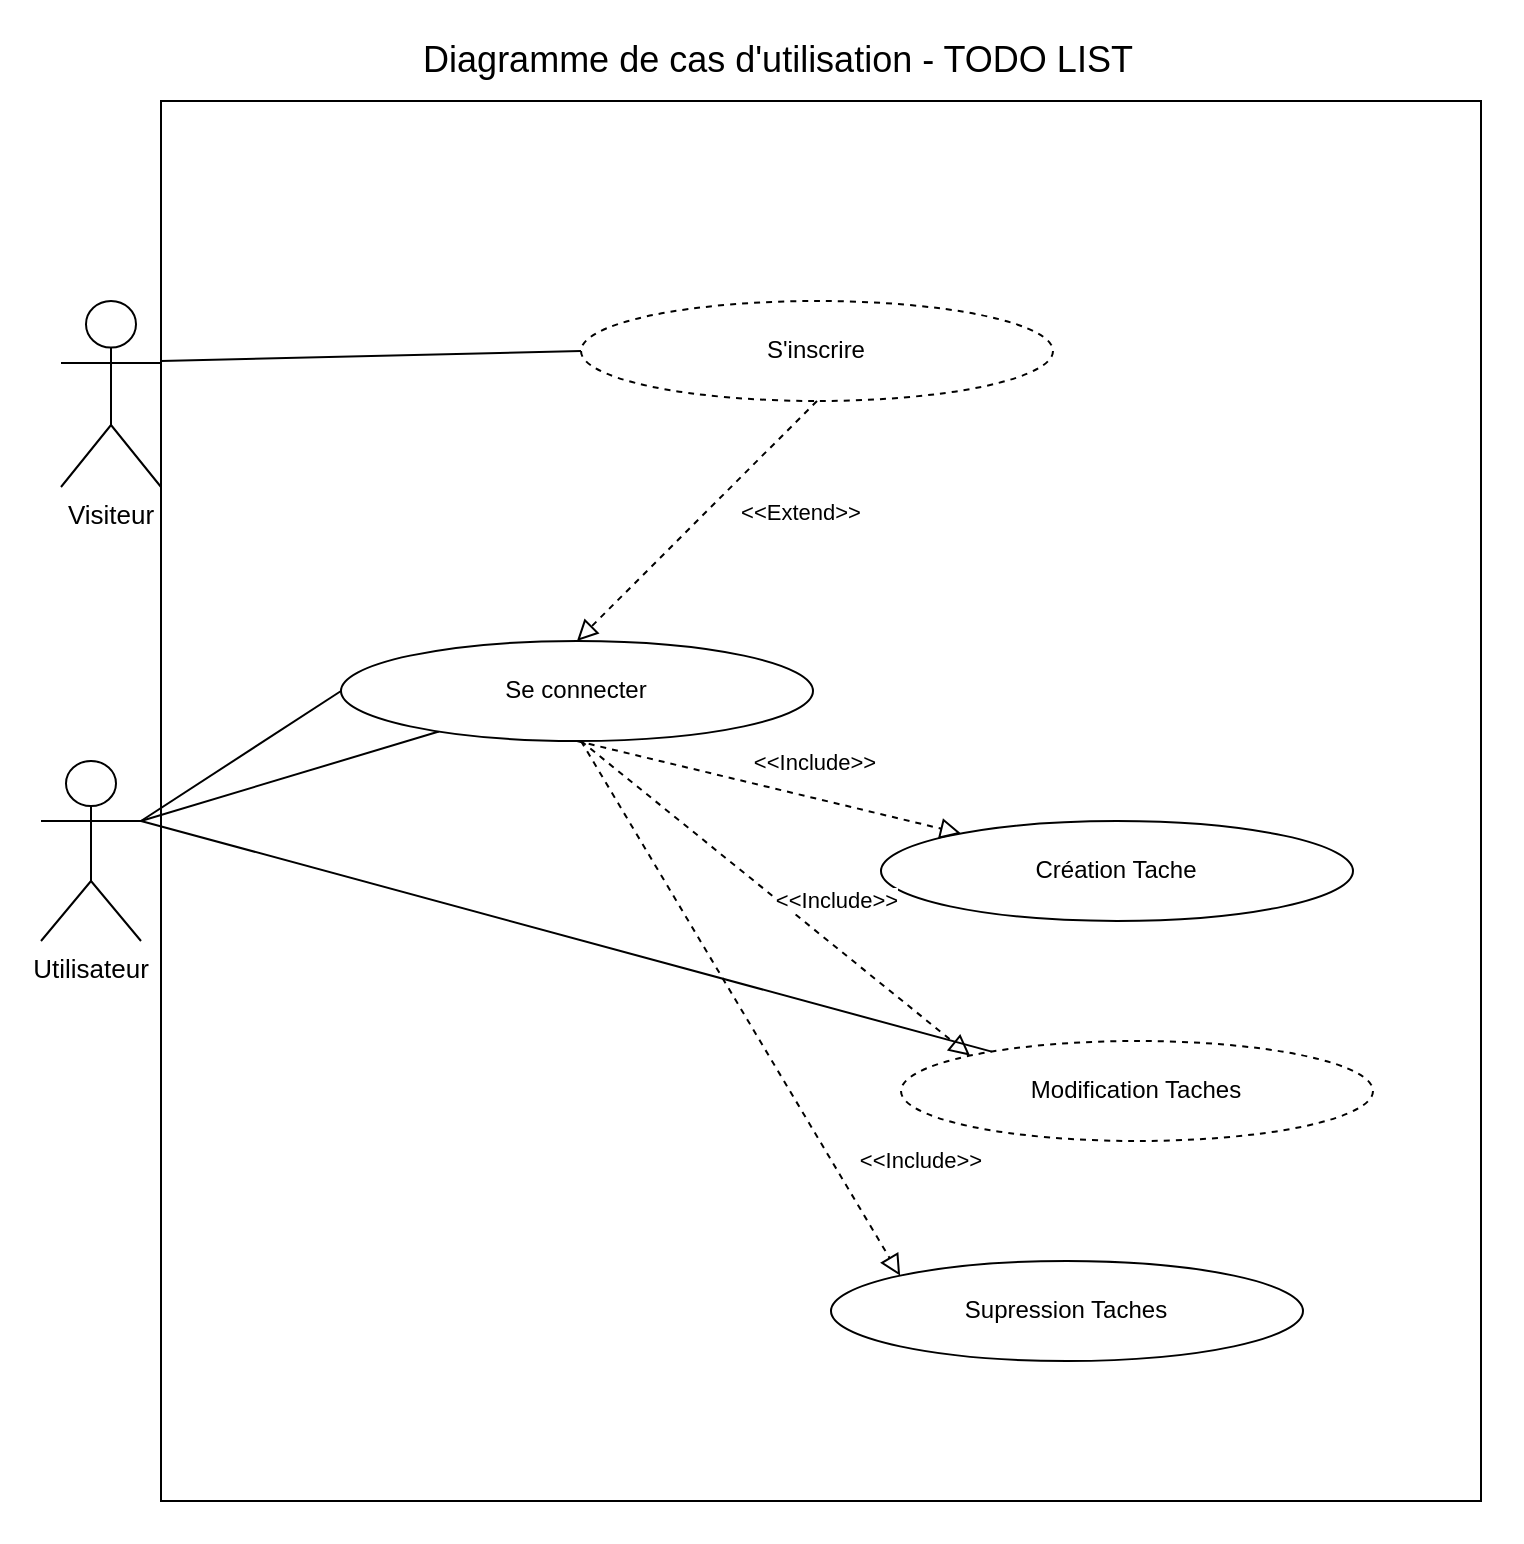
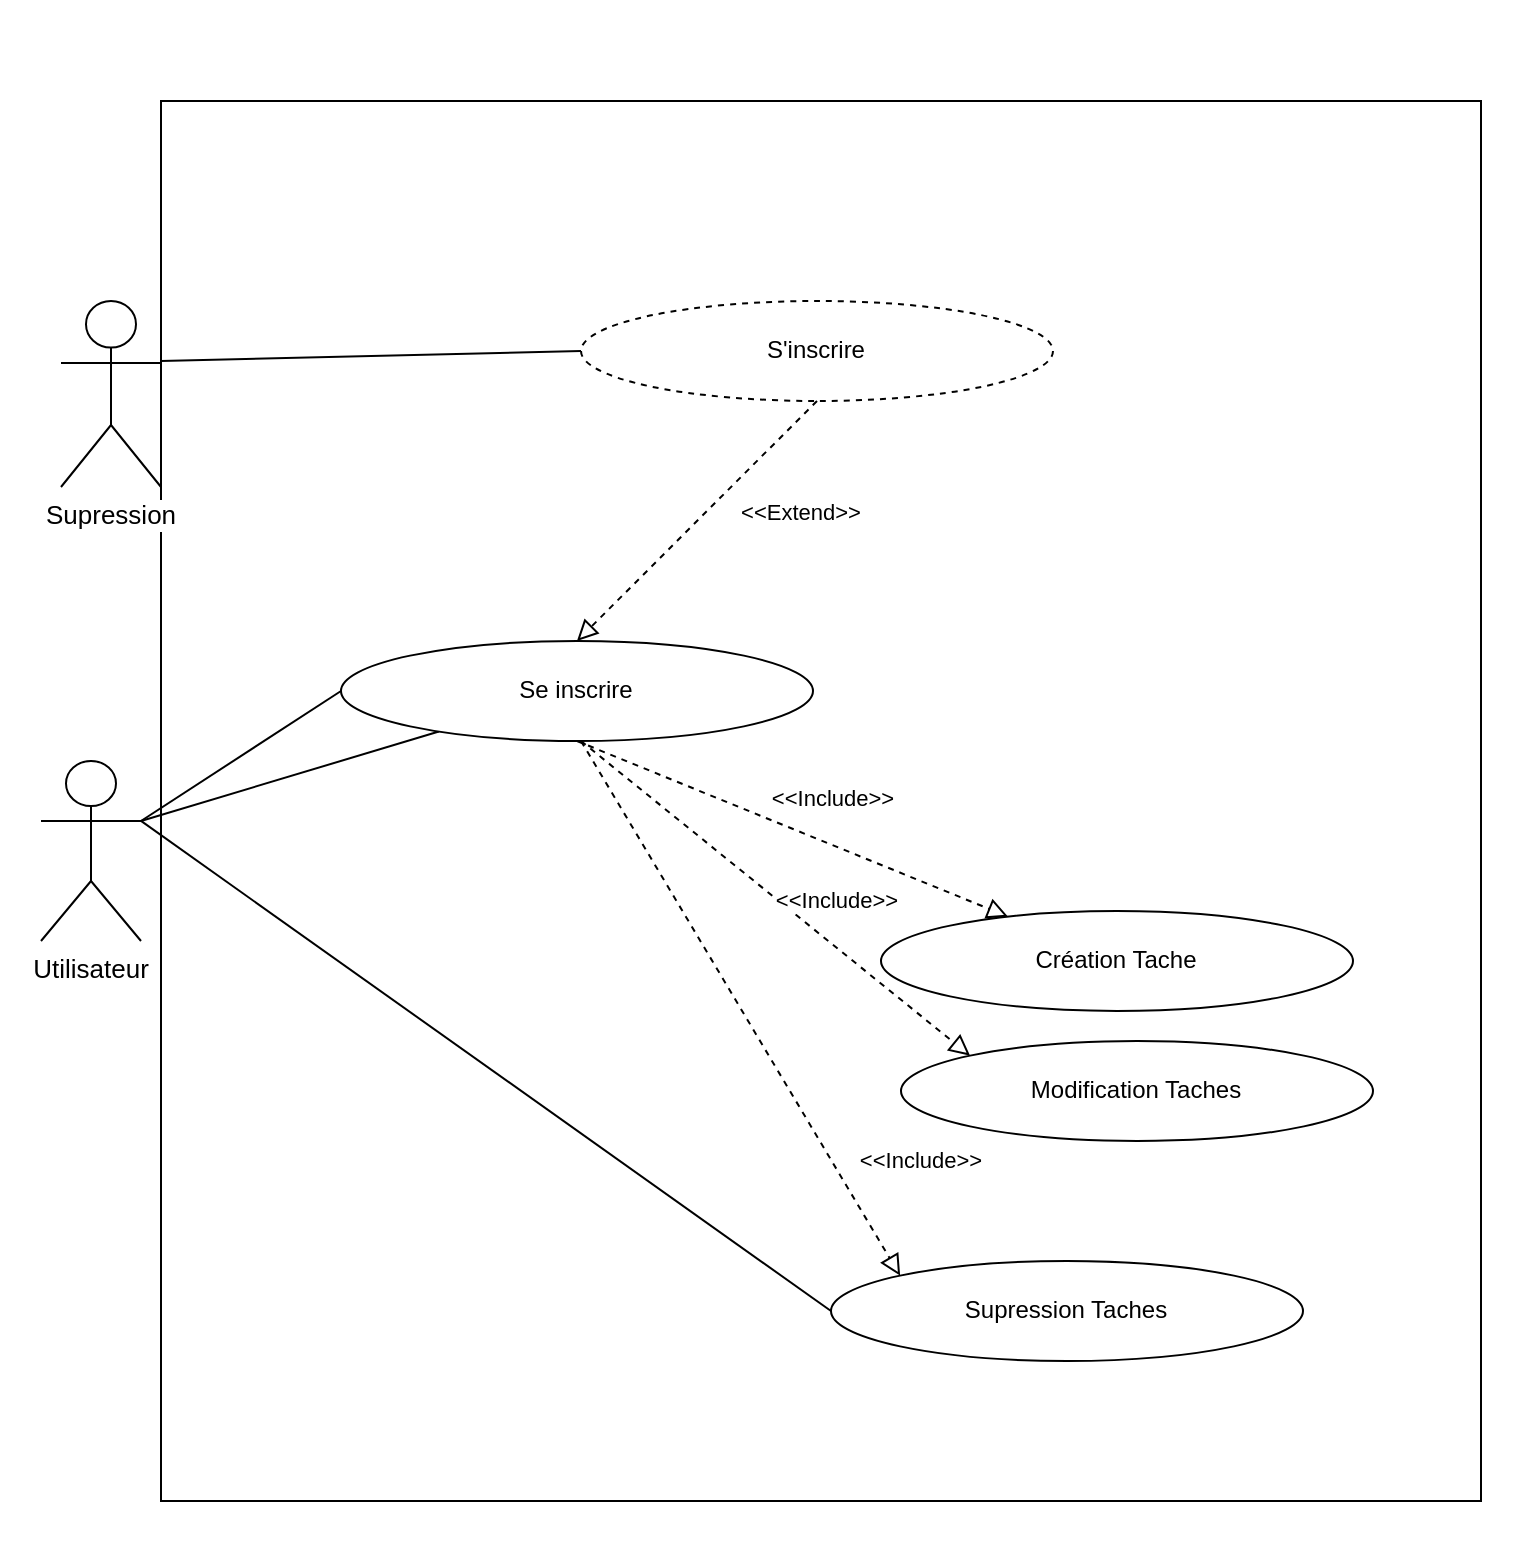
(779, 61) -> none
(112, 517) -> (112, 517)
(577, 691) -> (577, 691)
(1117, 871) -> (1117, 961)
(432, 900) -> (488, 1067)
(1137, 1091) -> (1137, 1091)
